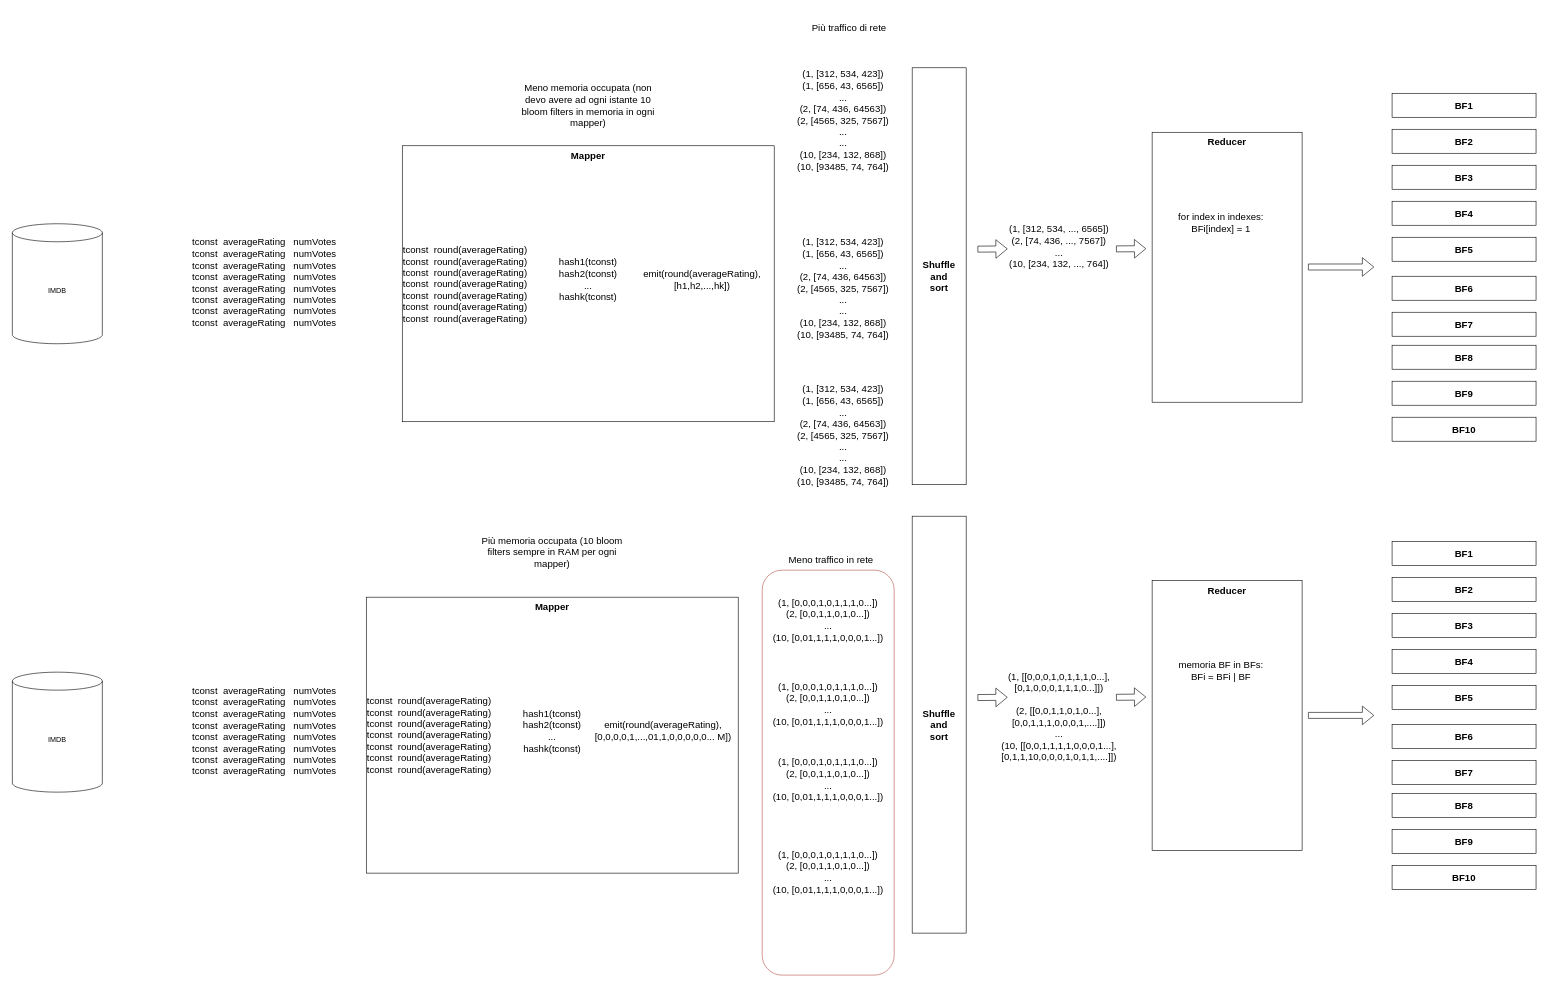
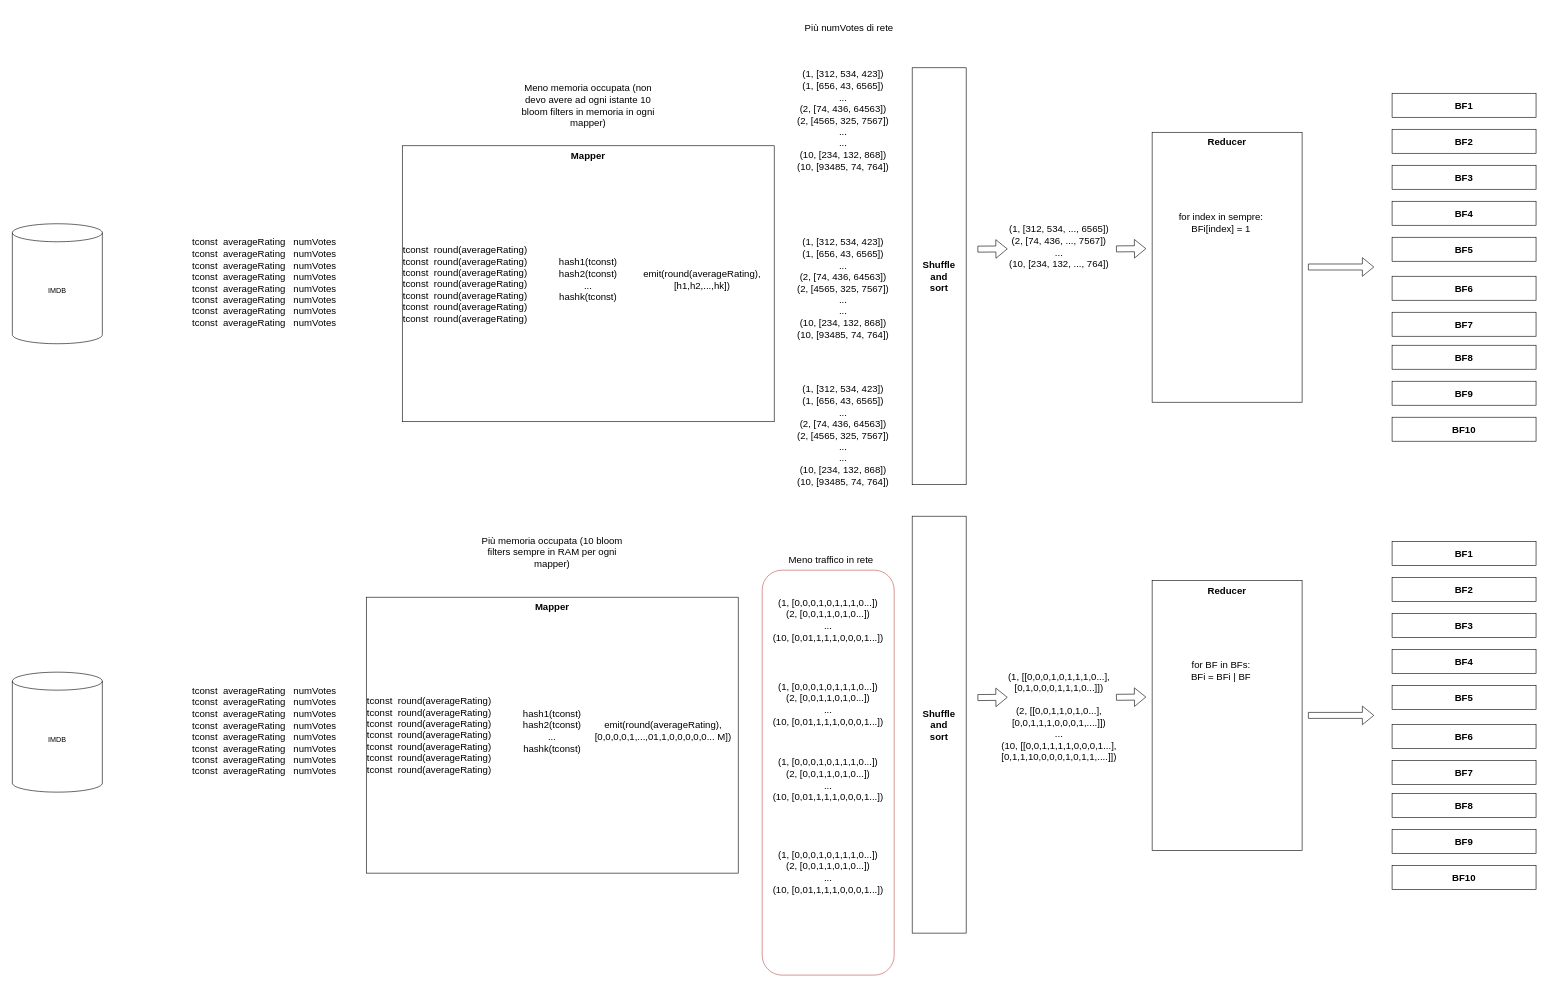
(849, 27) -> (849, 27)
(1221, 222) -> (1221, 222)
(1221, 671) -> (1221, 671)
